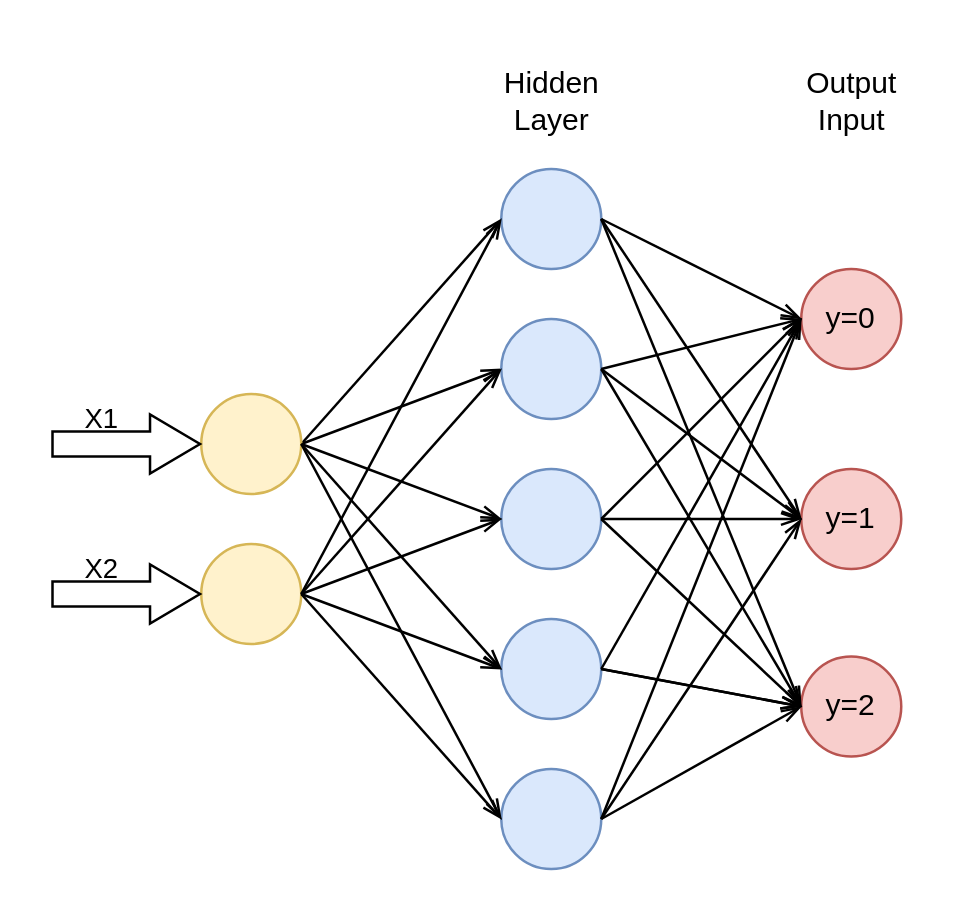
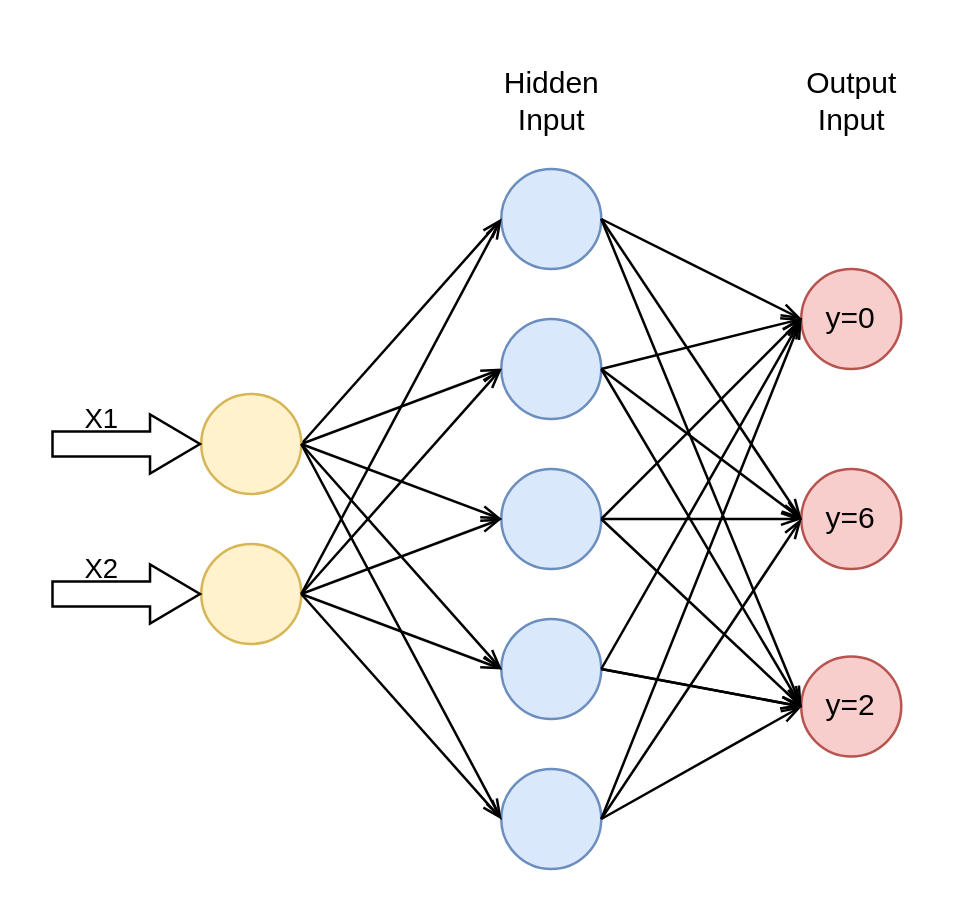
(553, 101) -> (553, 101)
(851, 519) -> (851, 519)
